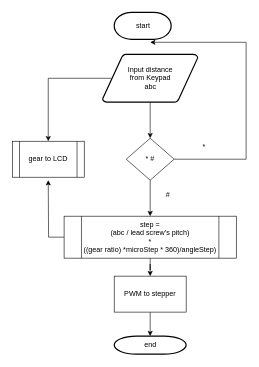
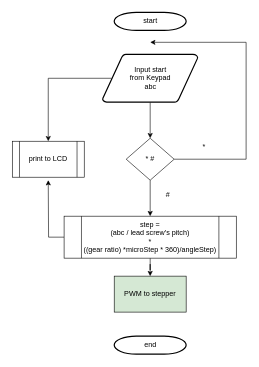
(143, 26) -> (150, 21)
(151, 78) -> (151, 78)
(48, 159) -> (48, 159)
(150, 294) -> (150, 294)
(150, 330) -> none
